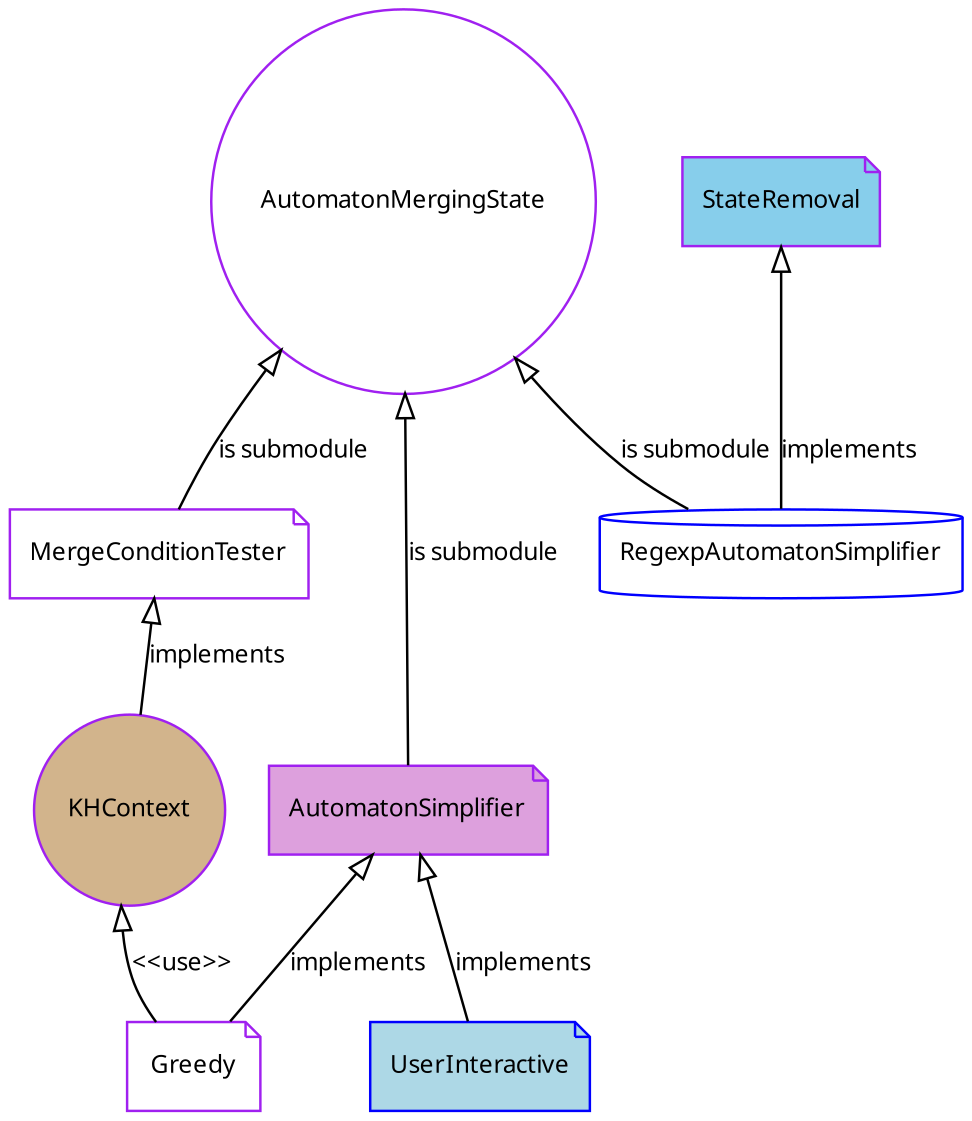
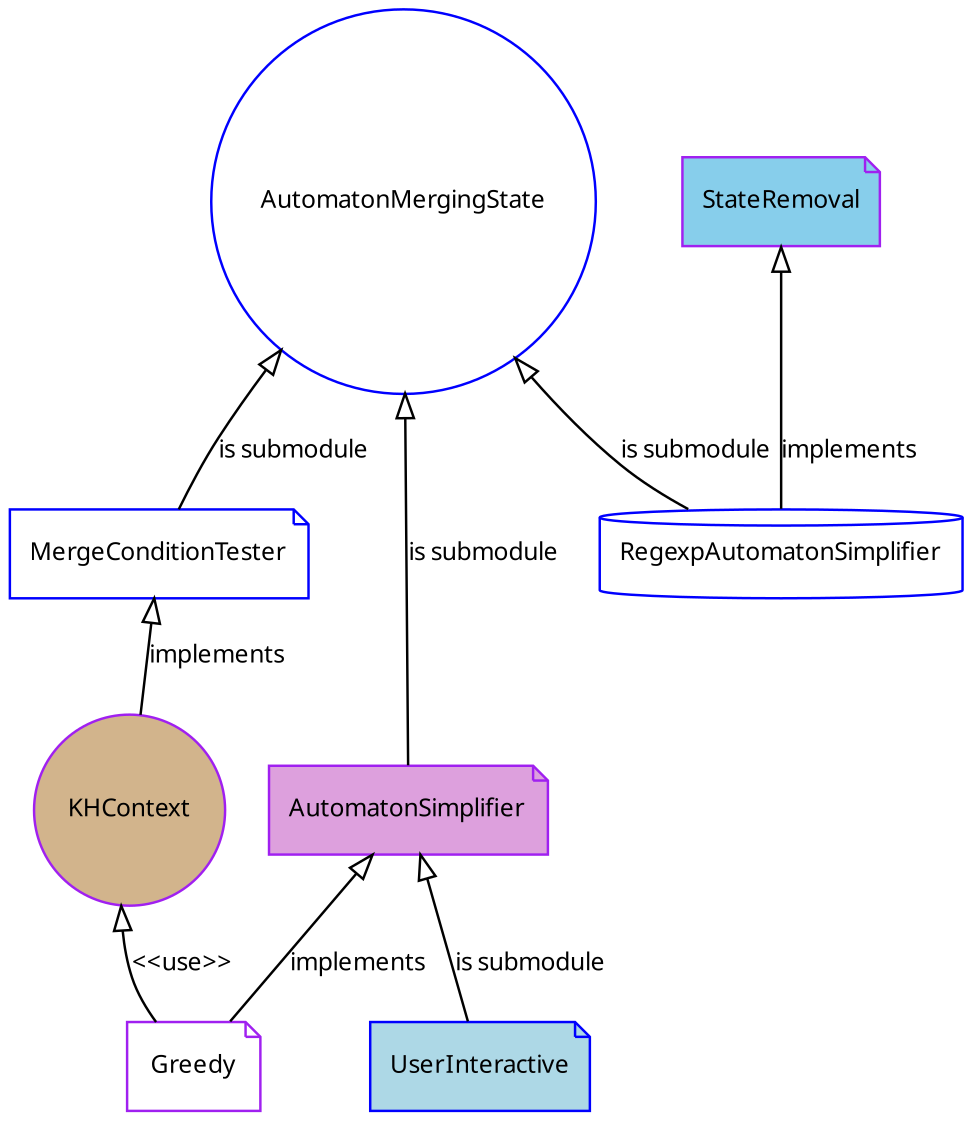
(404, 202) -> (404, 202)
(159, 554) -> (159, 554)
(523, 964) -> (531, 964)
